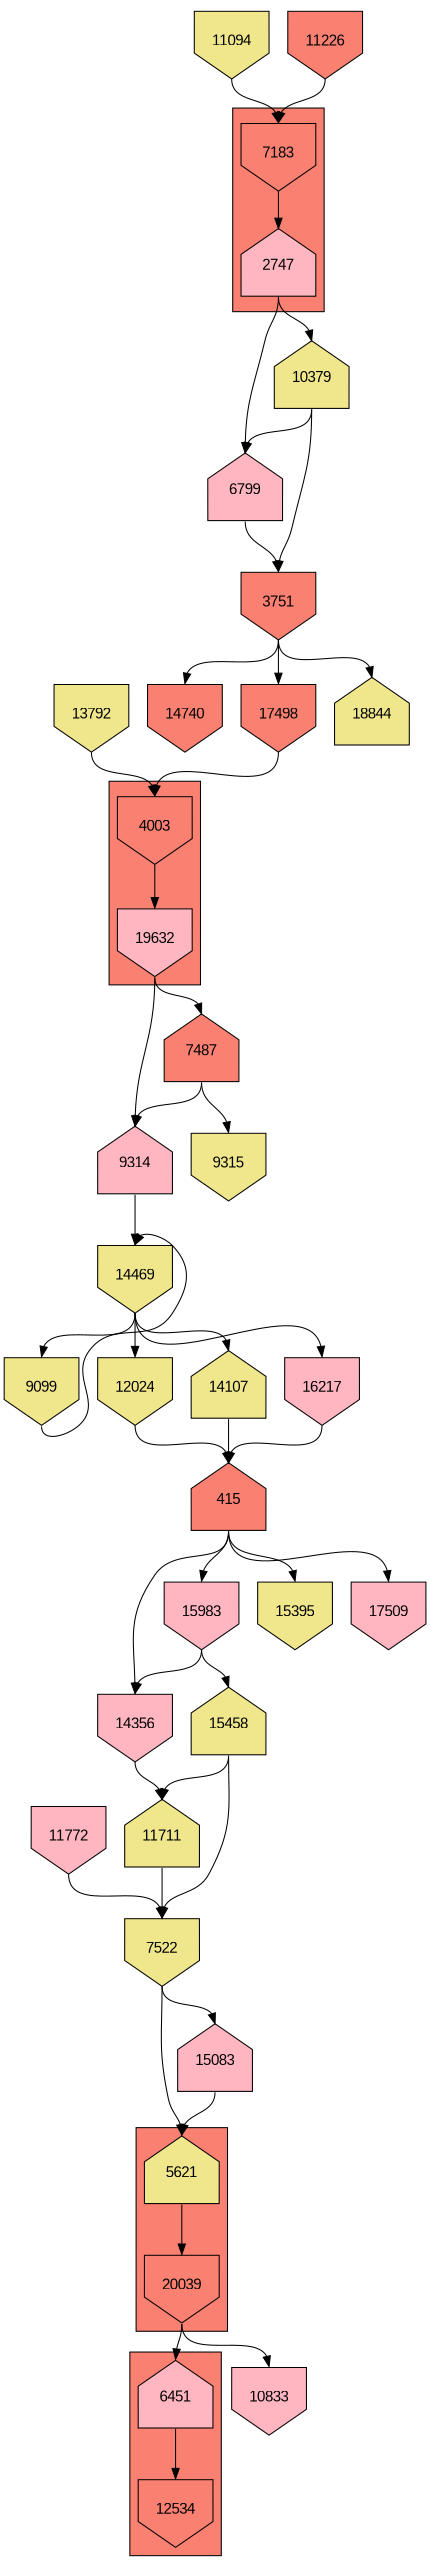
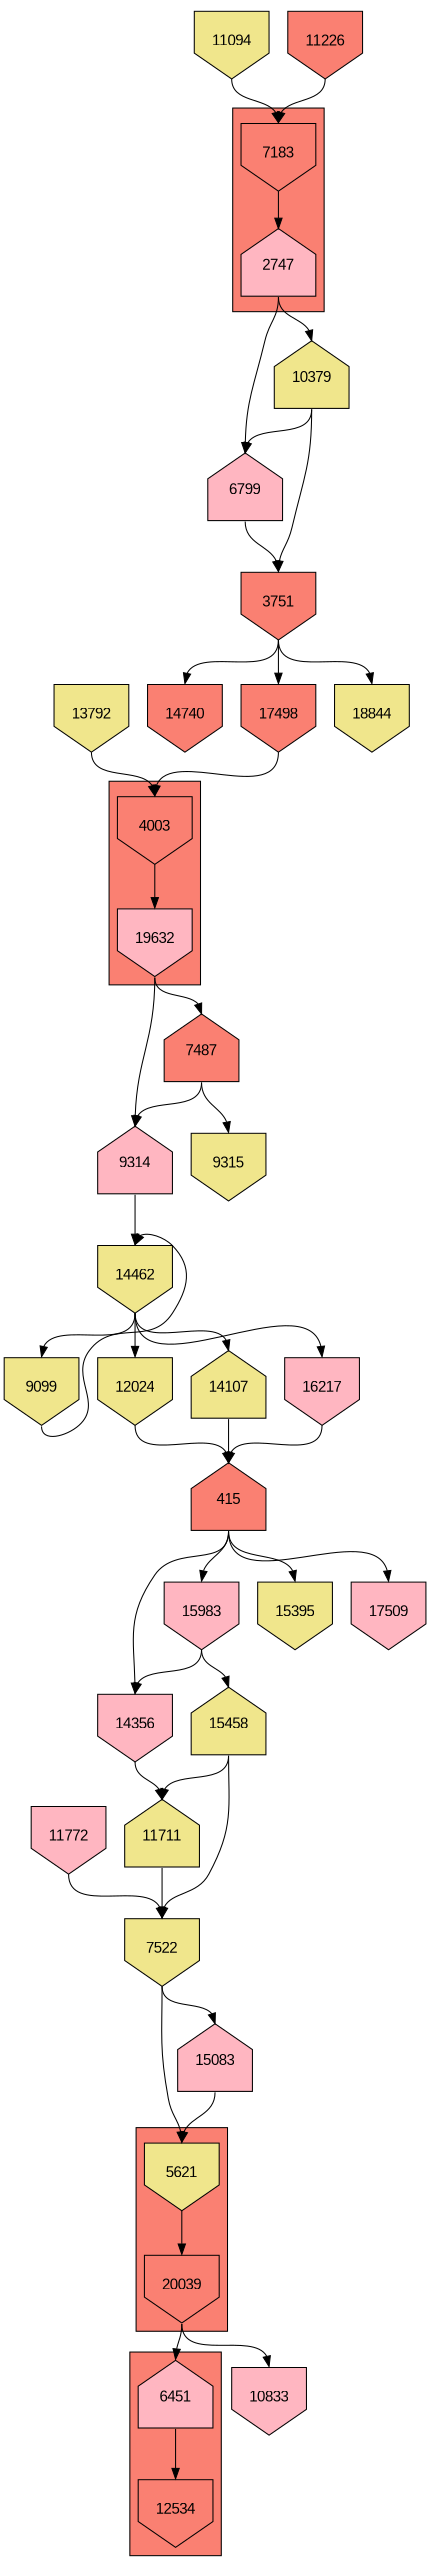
(372, 715) -> (372, 715)
(135, 1276) -> (135, 1276)
(182, 2173) -> (182, 2173)
